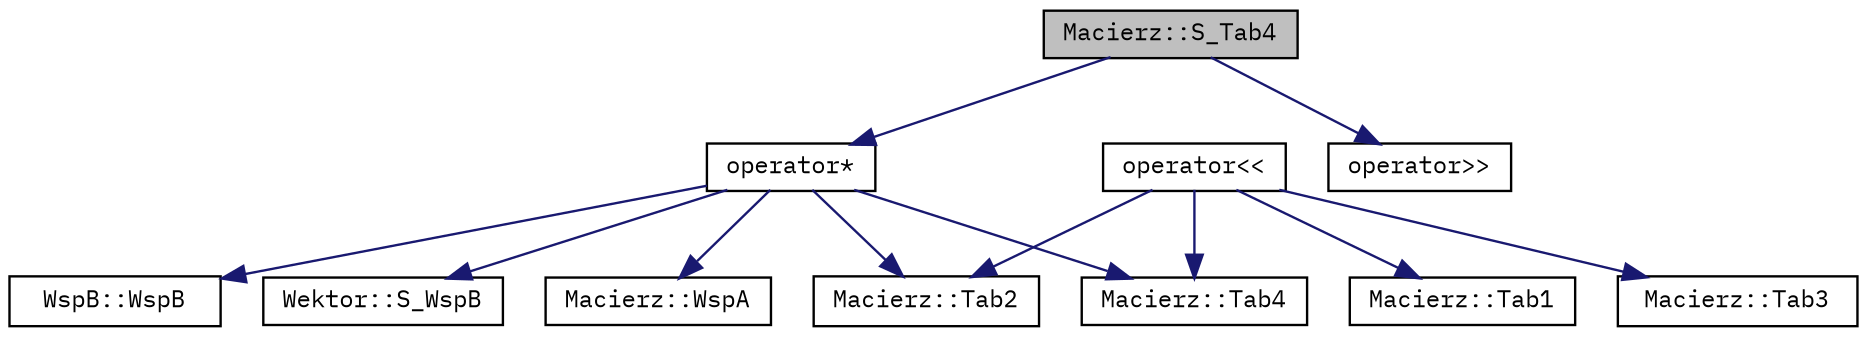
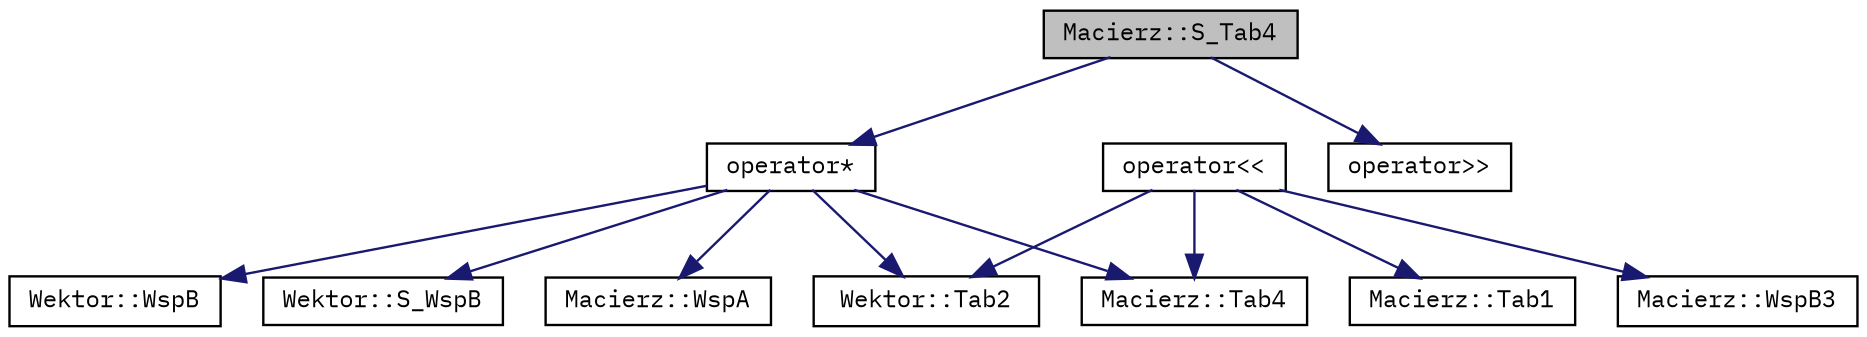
(115, 301) -> (115, 301)
(926, 301) -> (926, 301)
(1738, 301) -> (1738, 301)
